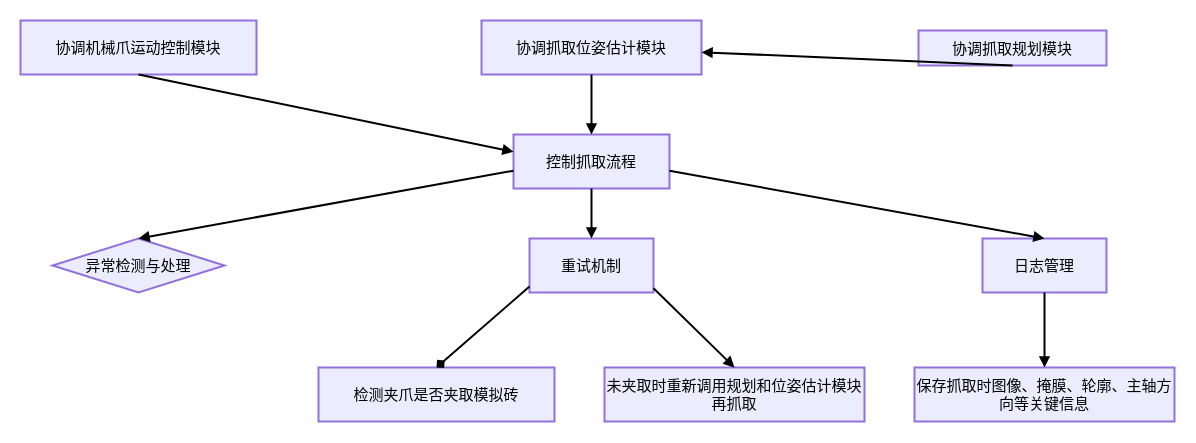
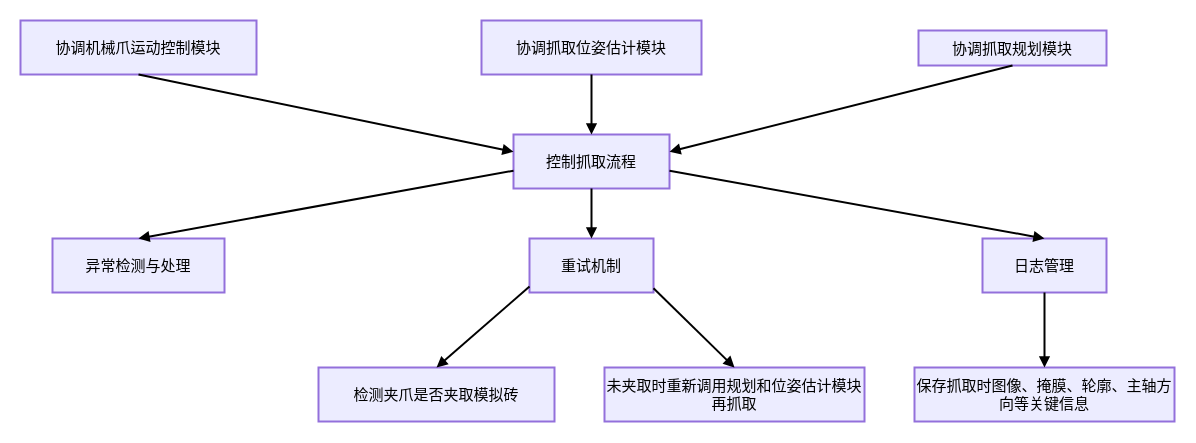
(863, 59) -> (846, 107)
(139, 266) -> (139, 266)
(445, 360) -> (446, 359)
